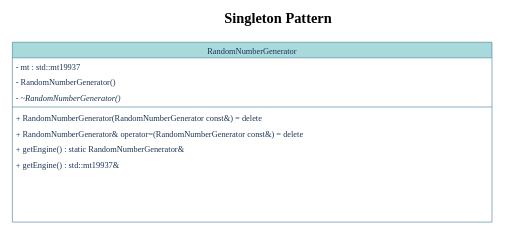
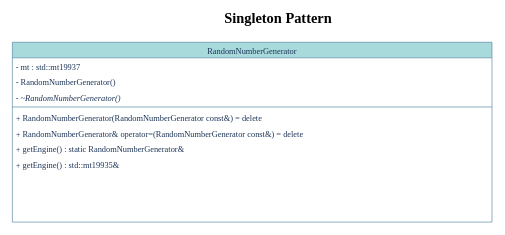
(76, 165) -> (76, 165)
